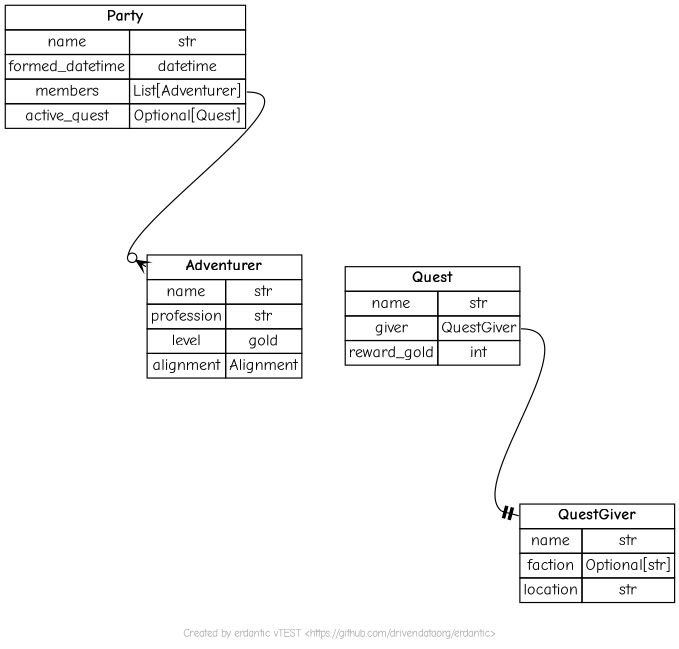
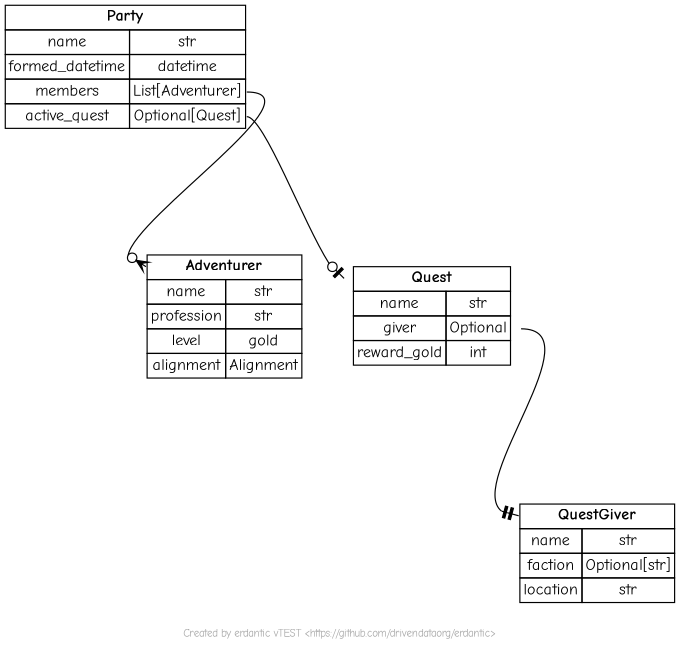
none -> (291, 188)
(479, 328) -> (478, 328)
